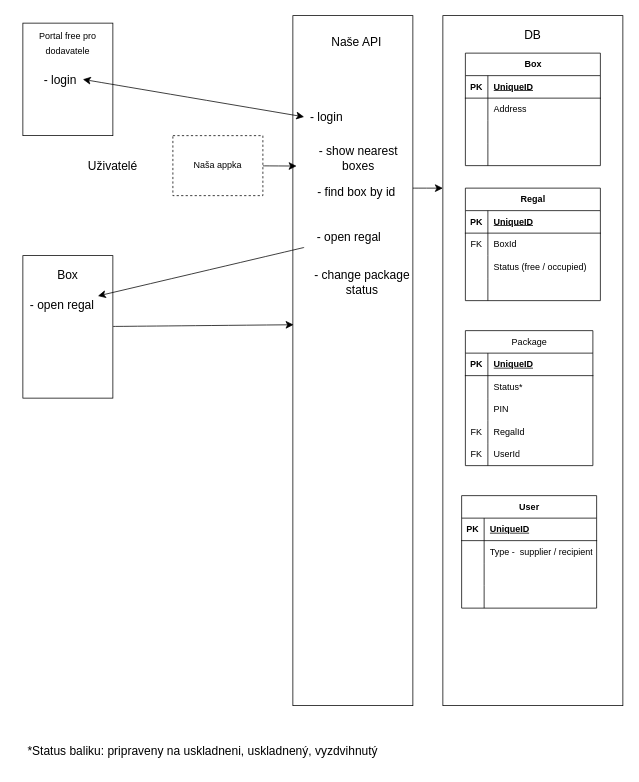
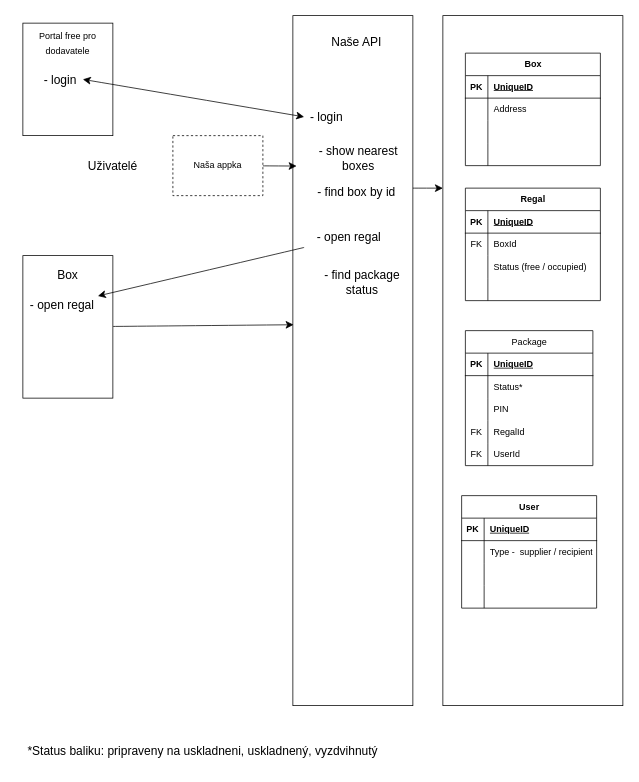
(533, 34) -> none
(362, 282) -> (362, 282)
